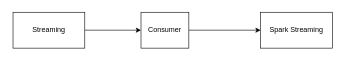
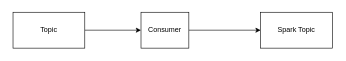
(48, 30) -> (48, 30)
(297, 30) -> (297, 30)
